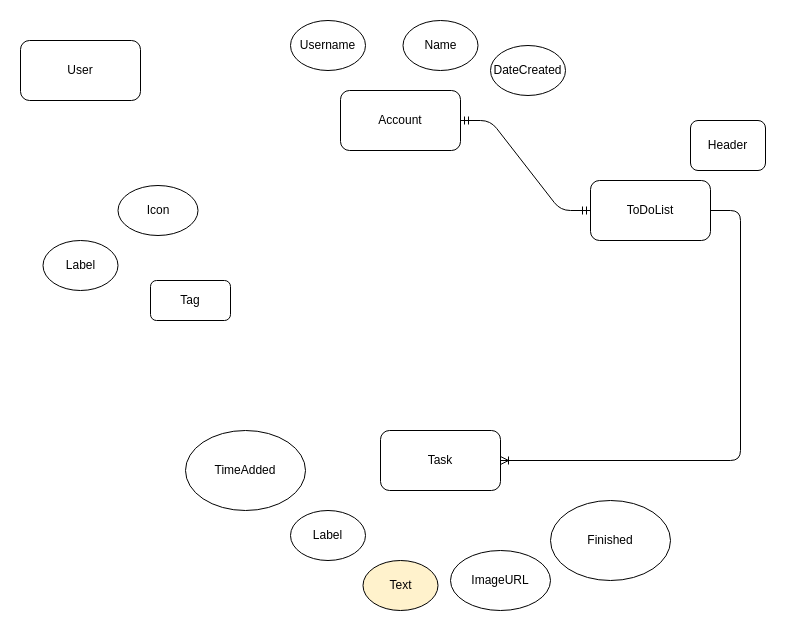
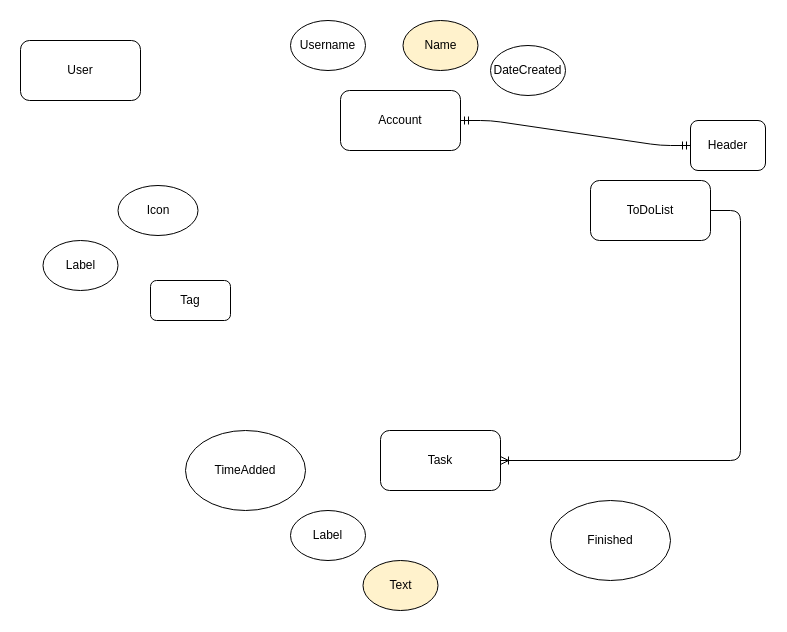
(441, 46) -> (441, 46)
(532, 174) -> (586, 135)
(501, 581) -> none
